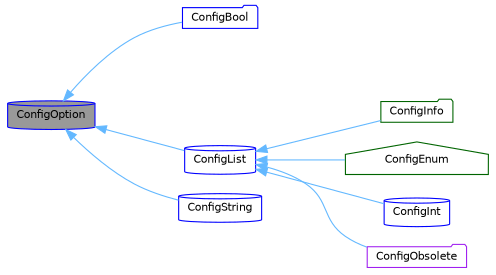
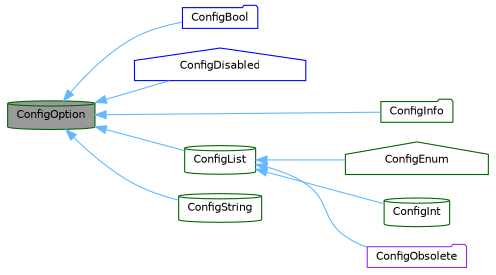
none -> (220, 66)
(51, 115) -> (51, 115)
(324, 135) -> (244, 113)
(220, 160) -> (220, 160)
(220, 208) -> (220, 208)
(417, 212) -> (417, 212)
